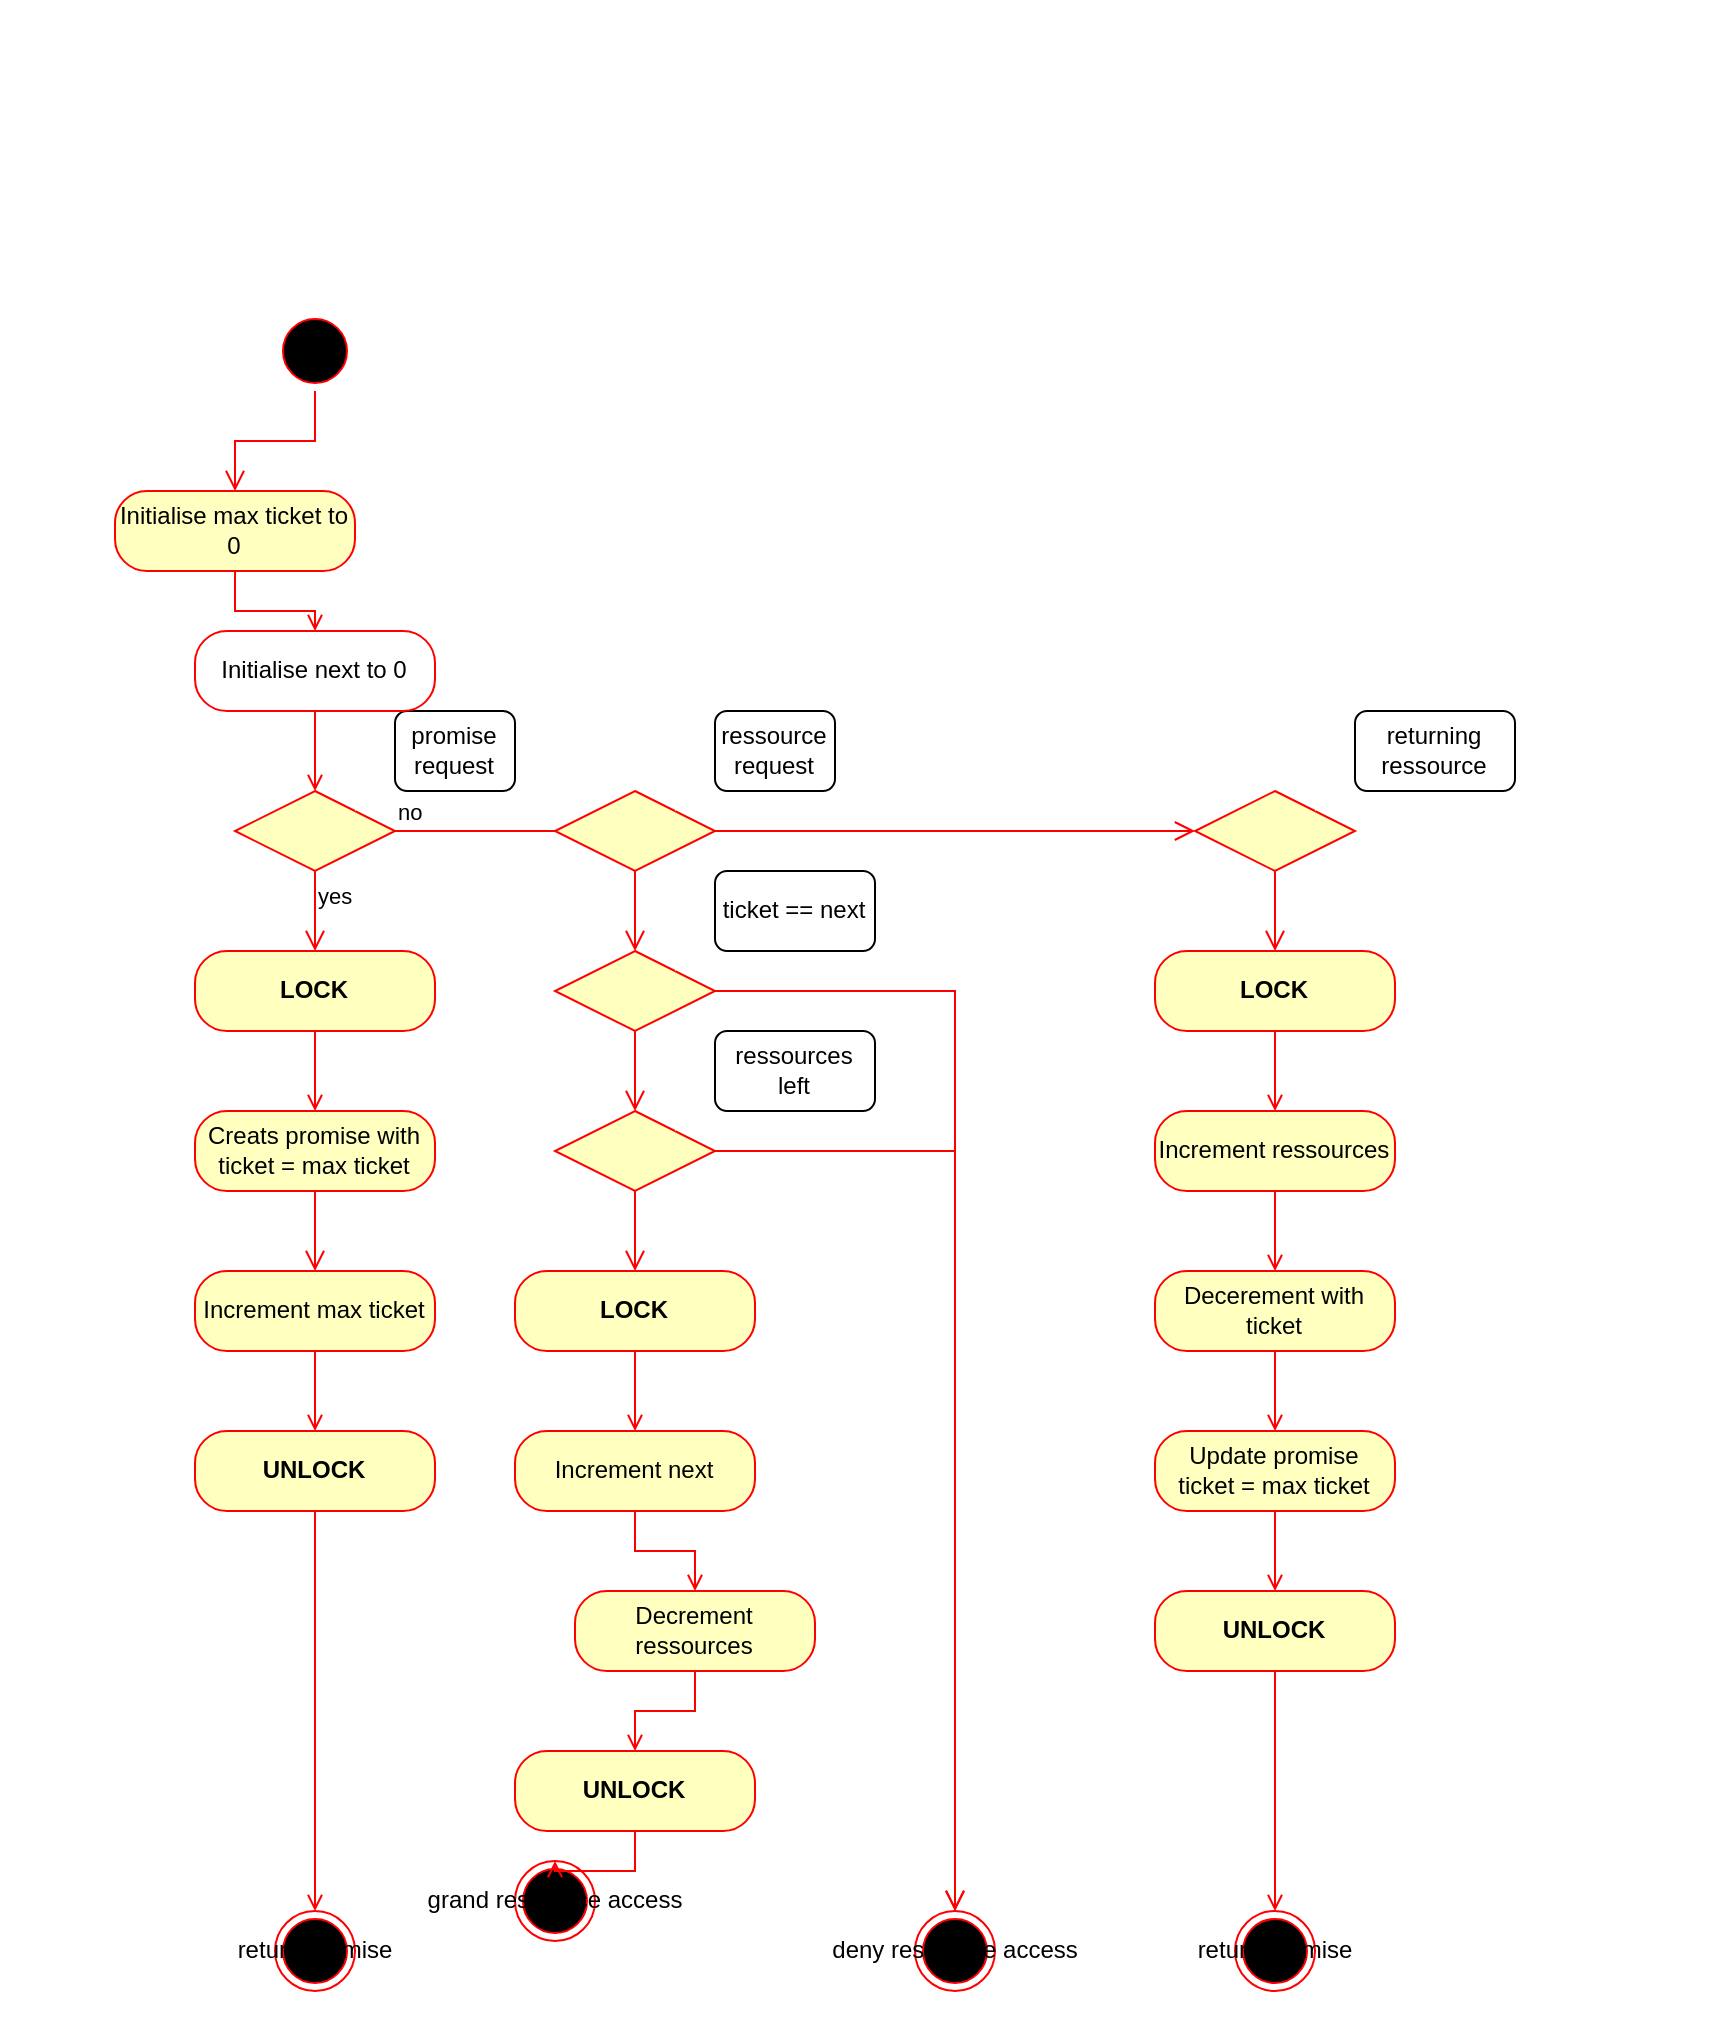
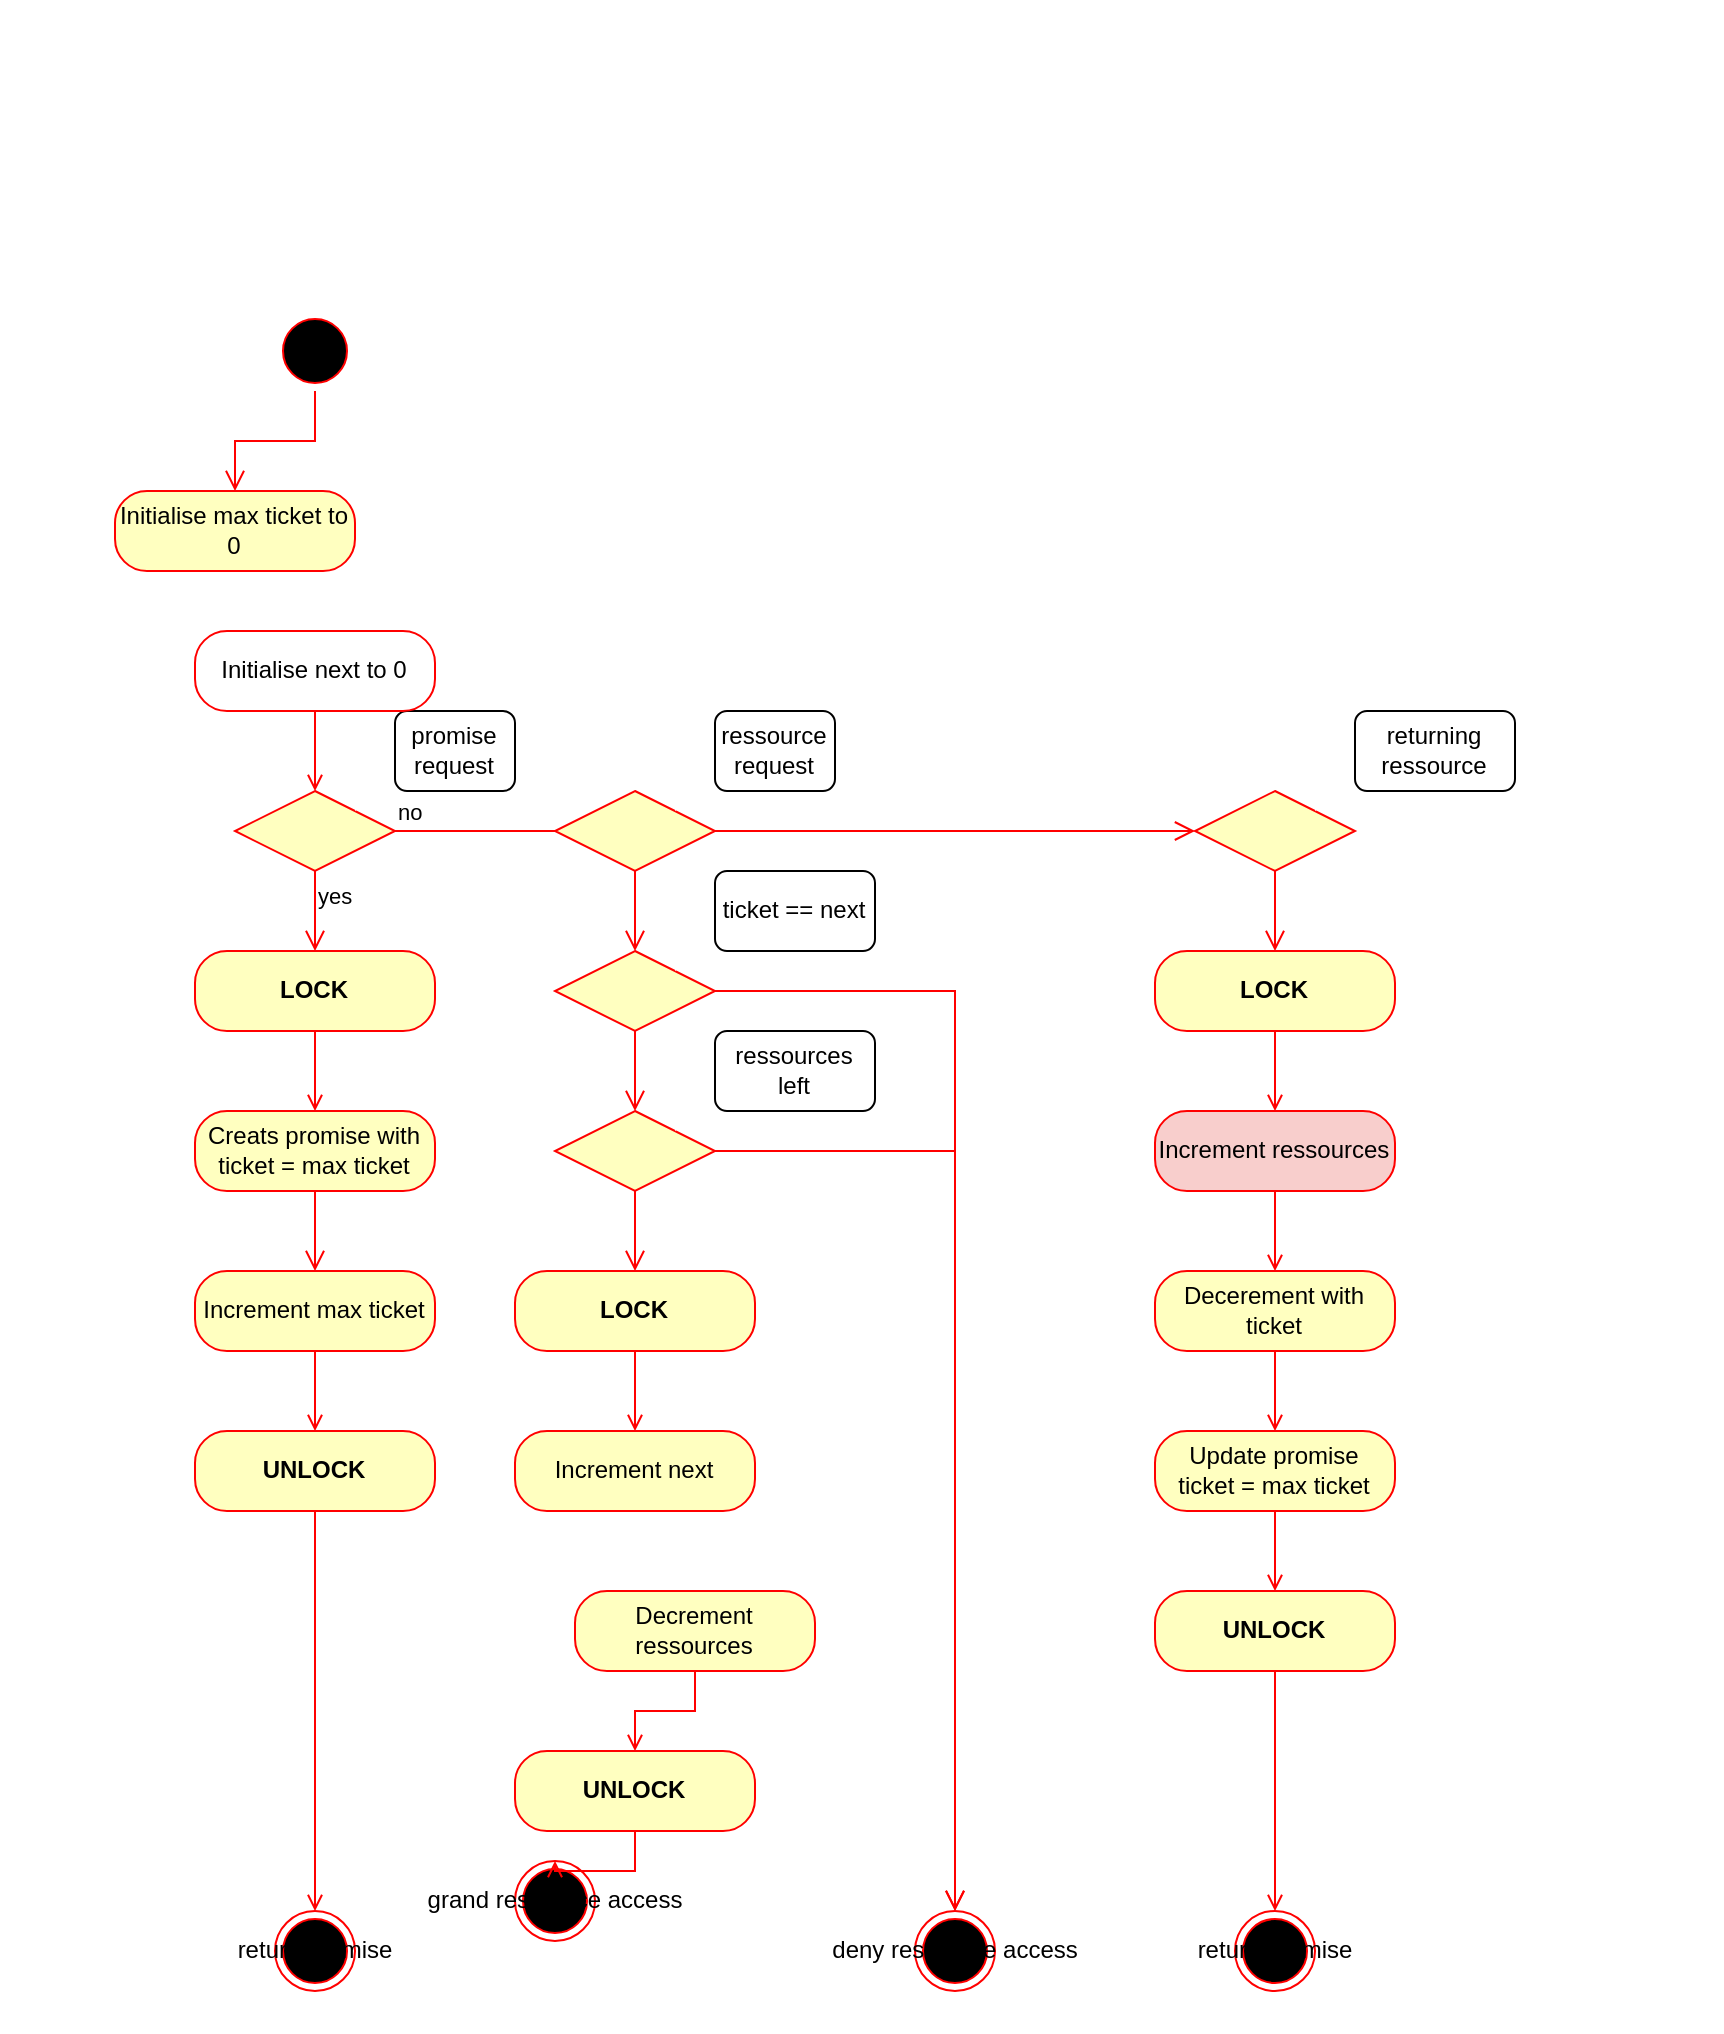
(262, 611) -> none
(1275, 1151) -> (1275, 1151)
(662, 1551) -> none
